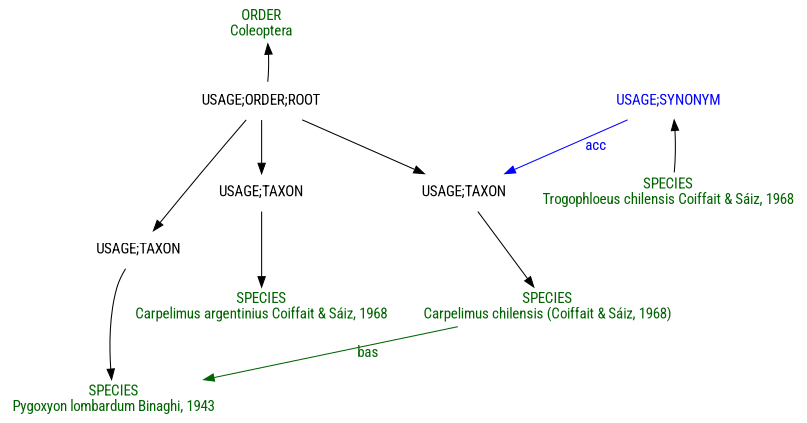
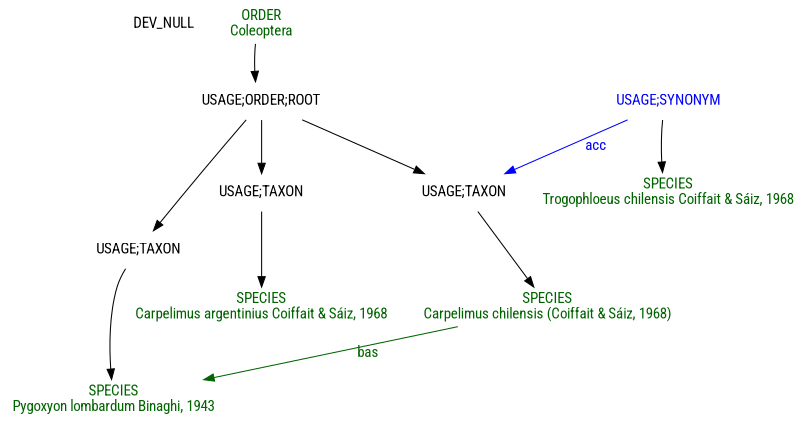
none -> (164, 24)
(269, 68) -> (255, 57)
(675, 151) -> (661, 141)
